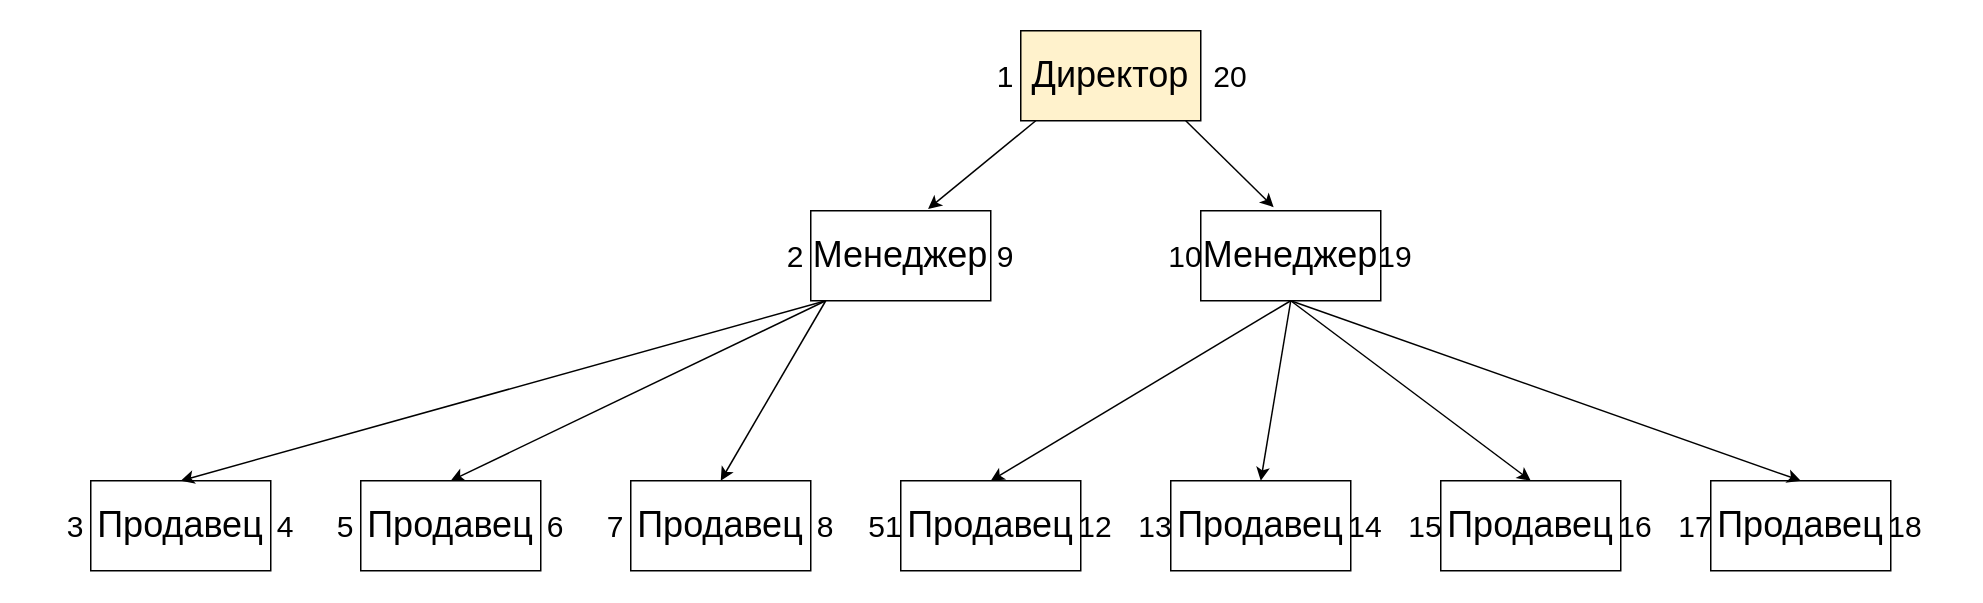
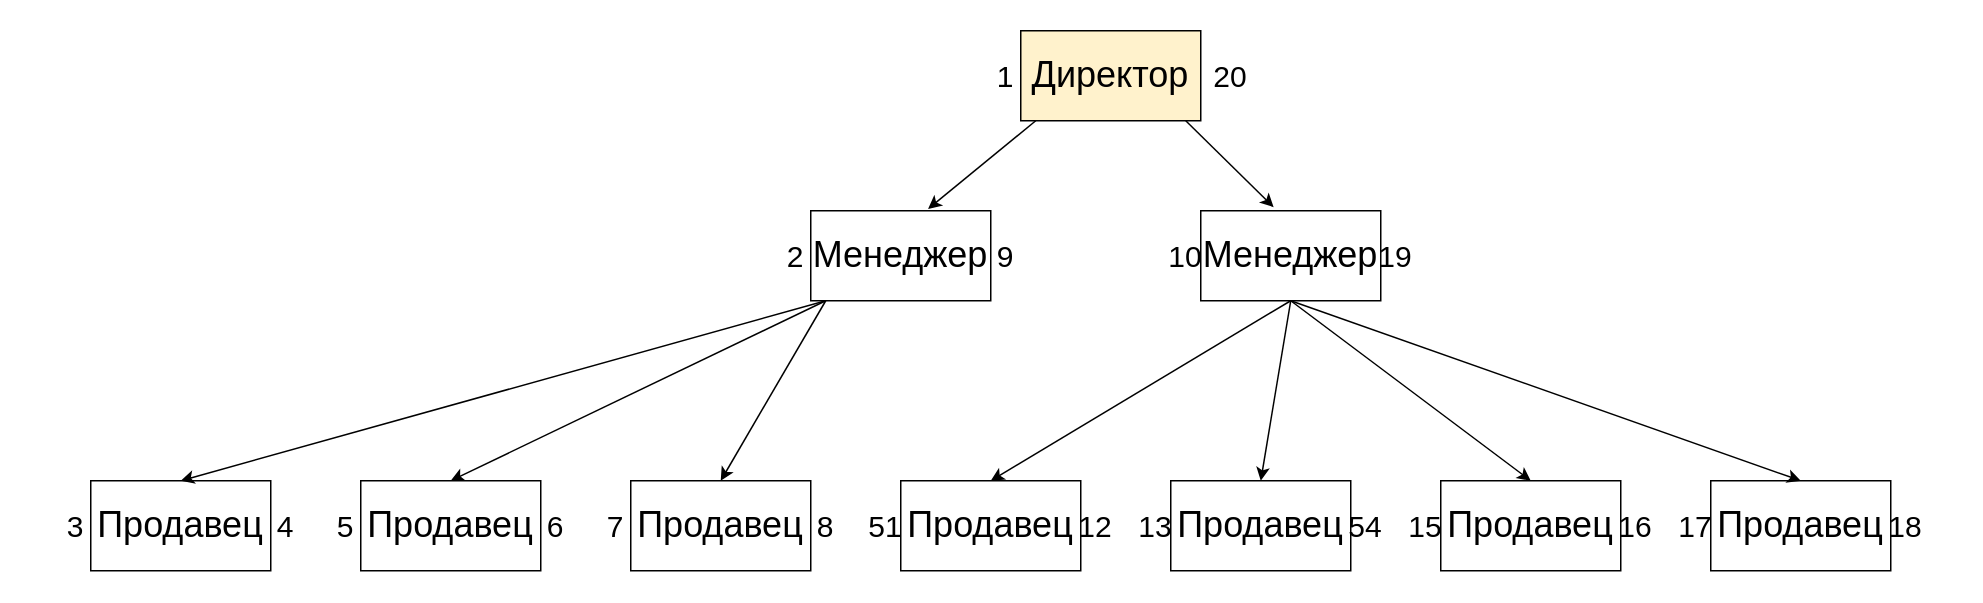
(1366, 526) -> (1366, 526)
